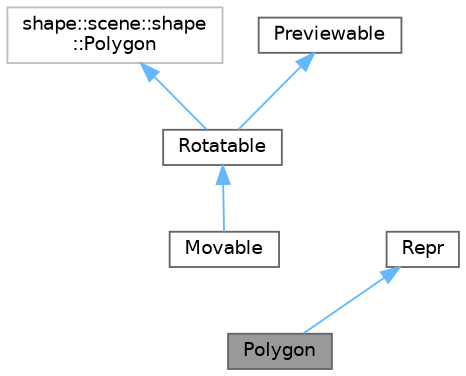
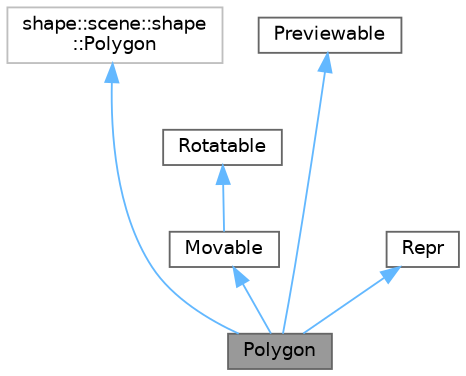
(270, 98) -> (305, 203)
(180, 103) -> (134, 231)
none -> (257, 309)
